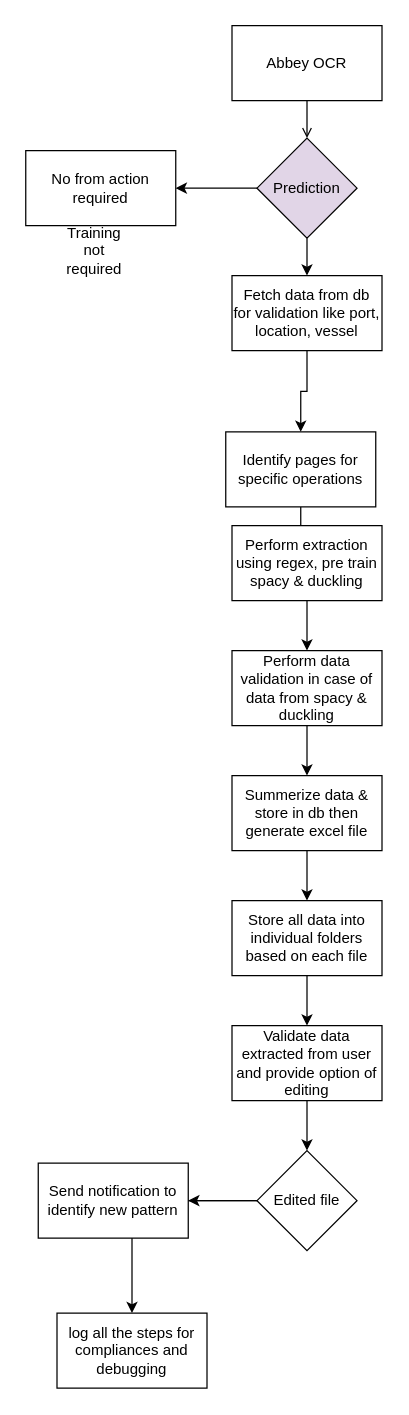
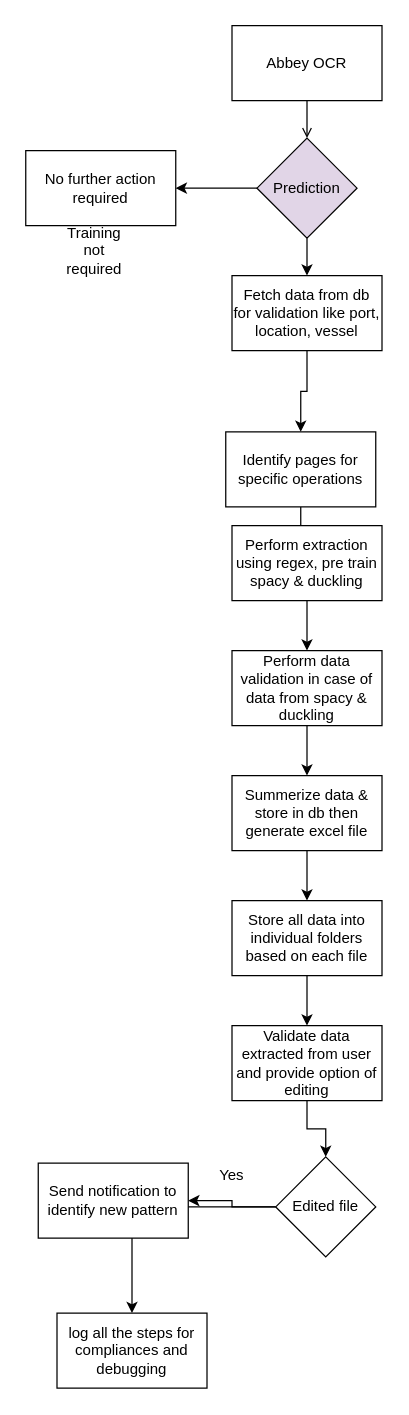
(101, 188) -> (101, 188)
none -> (232, 1176)
(307, 1201) -> (326, 1207)
